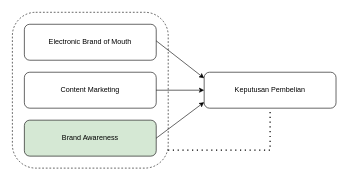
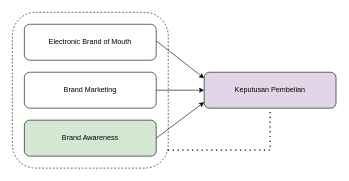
(90, 90) -> (90, 90)
(270, 90) -> (270, 90)
